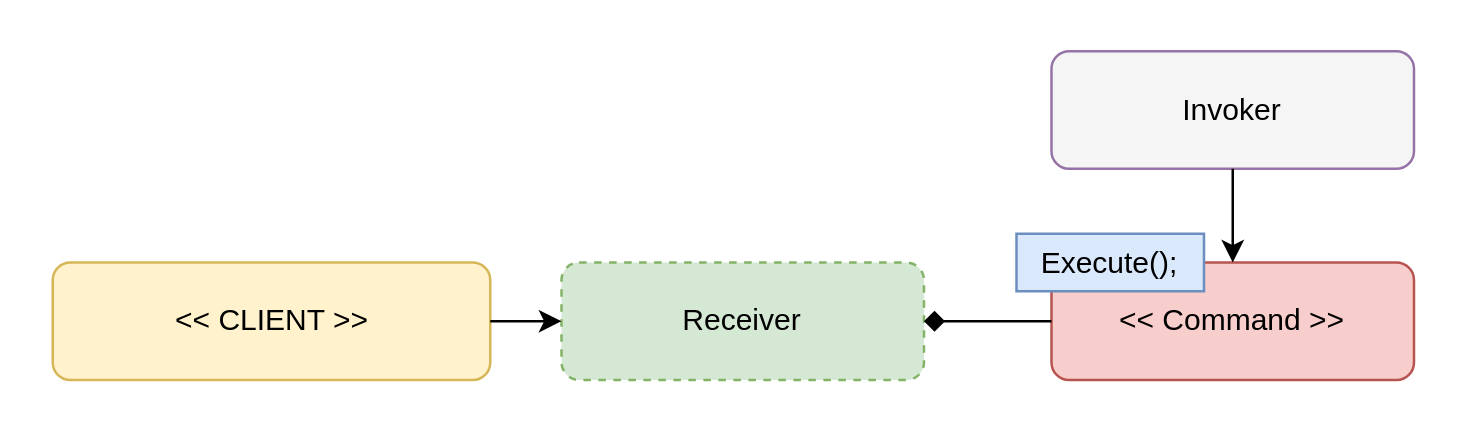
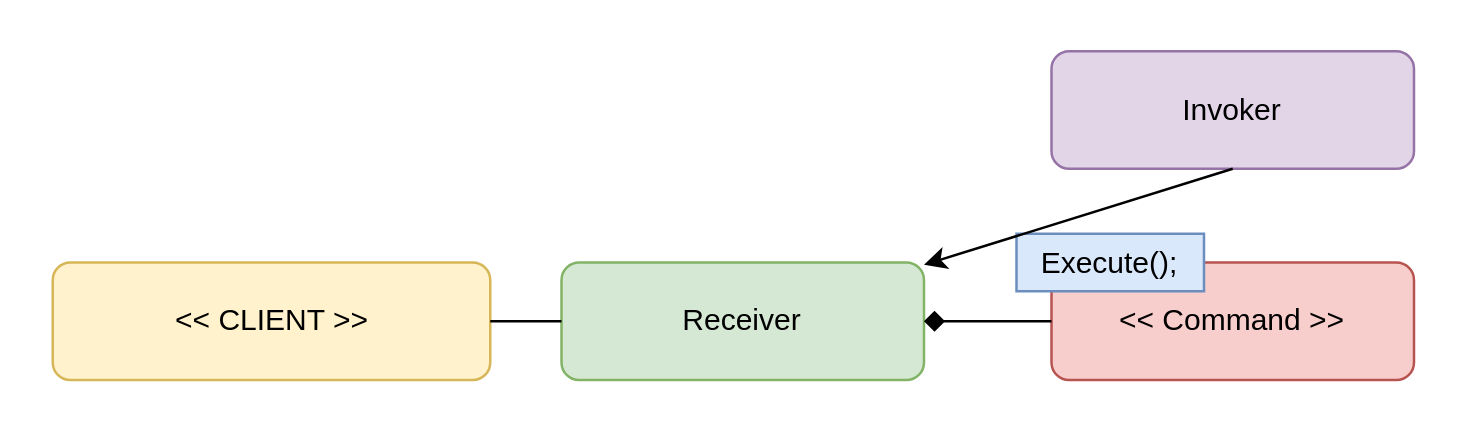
(1233, 110) -> (1233, 110)
(1233, 207) -> (1086, 214)
(543, 321) -> (551, 321)
(743, 321) -> (743, 321)
